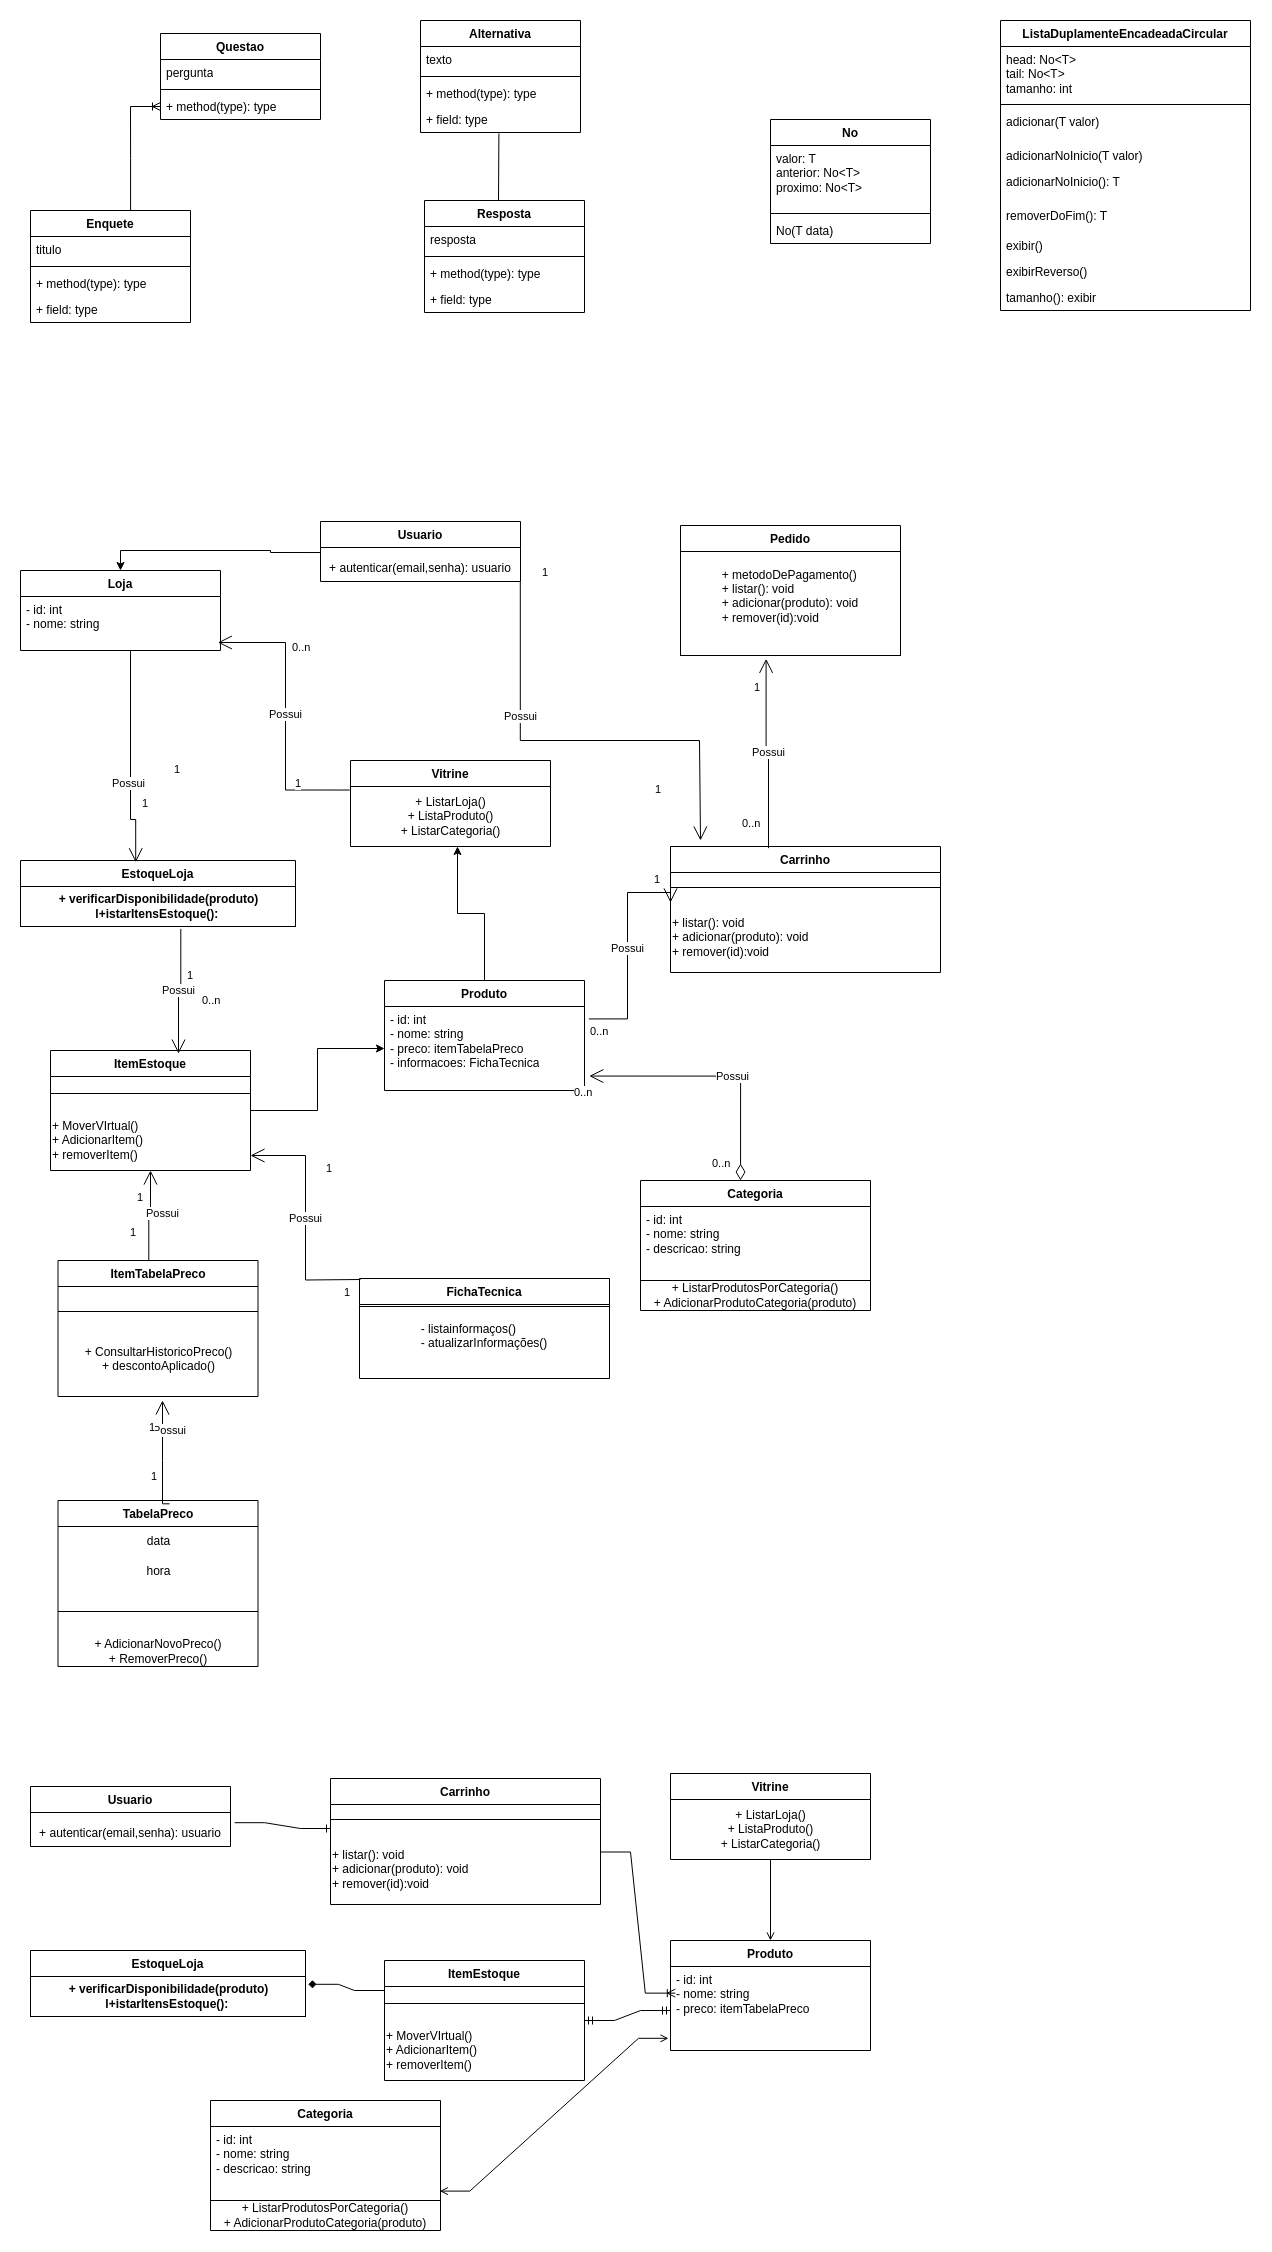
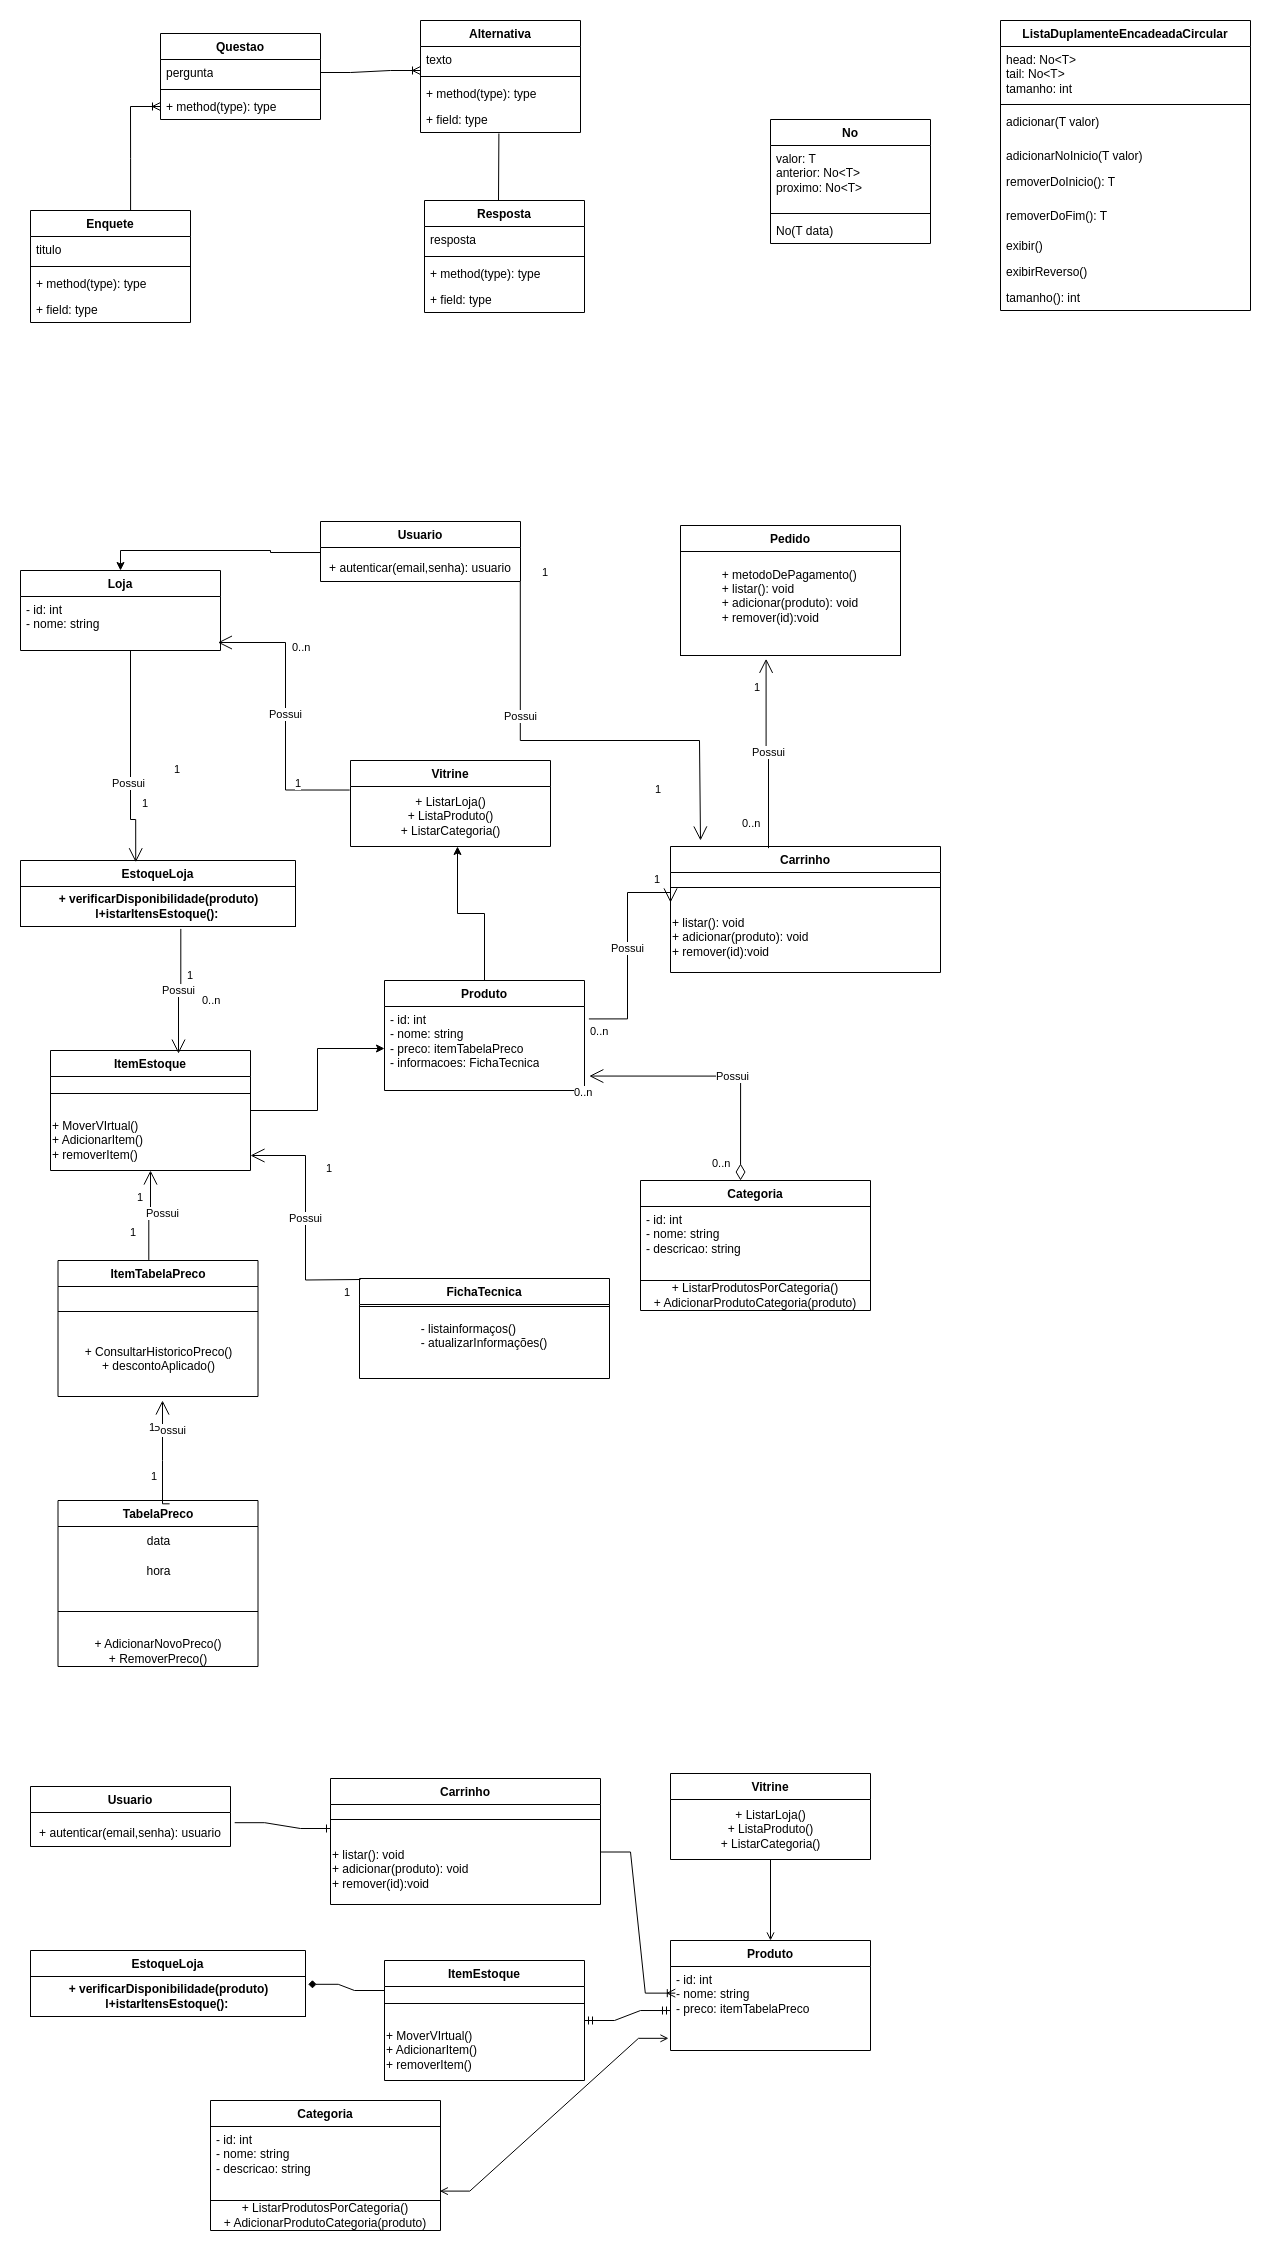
none -> (370, 72)
(1071, 183) -> (1067, 183)
(1057, 299) -> (1049, 299)
